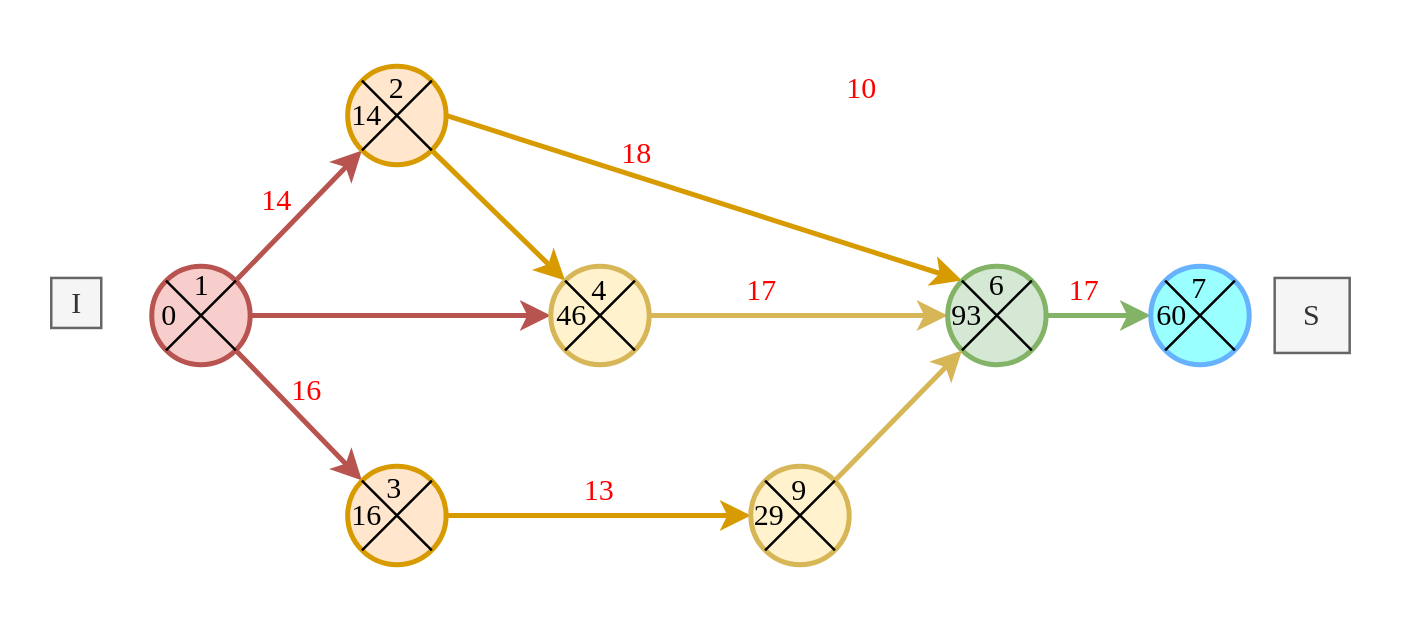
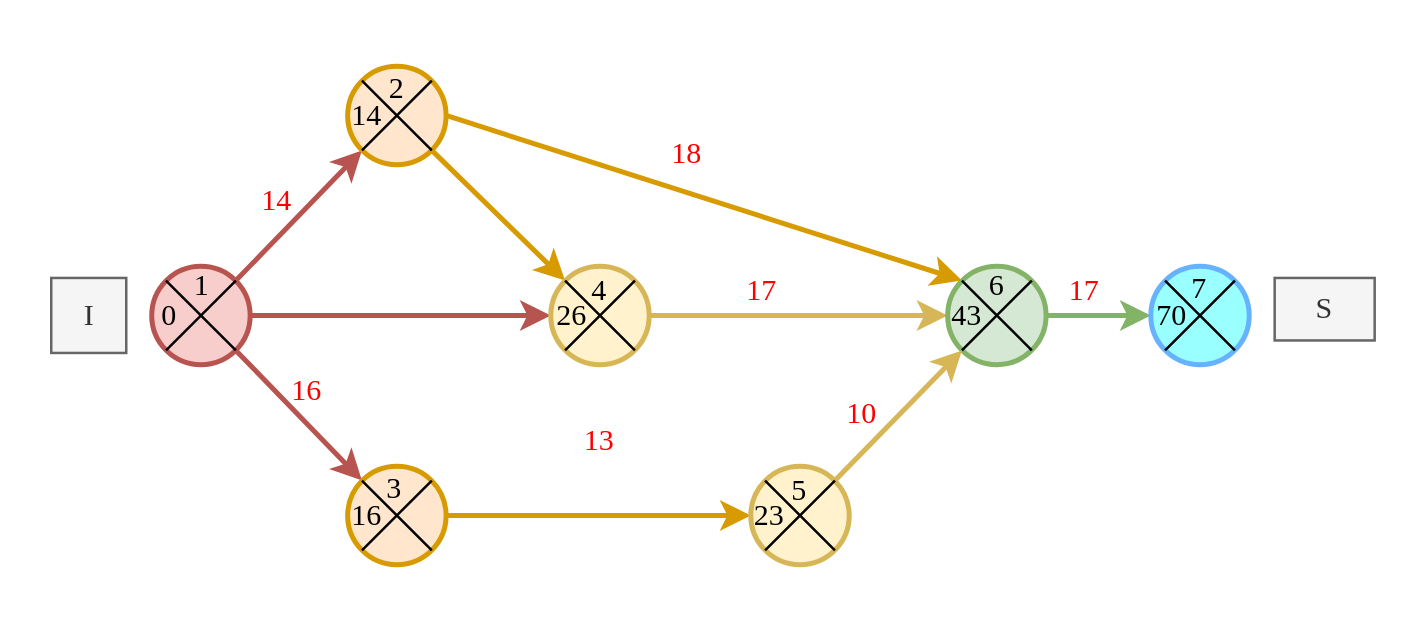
(862, 89) -> (862, 414)
(637, 154) -> (687, 154)
(76, 303) -> (89, 315)
(1312, 315) -> (1325, 309)
(573, 316) -> (573, 316)
(968, 316) -> (968, 316)
(1173, 316) -> (1173, 316)
(599, 491) -> (599, 441)
(800, 491) -> (800, 491)
(770, 516) -> (770, 516)
